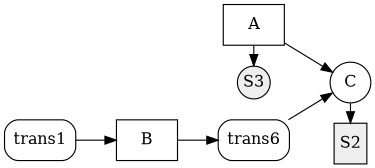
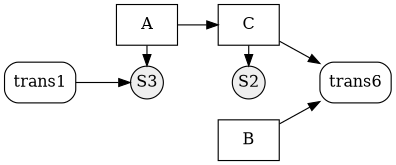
(350, 83) -> (249, 25)
(305, 109) -> (295, 50)
(90, 140) -> (97, 83)
(350, 144) -> (249, 83)
